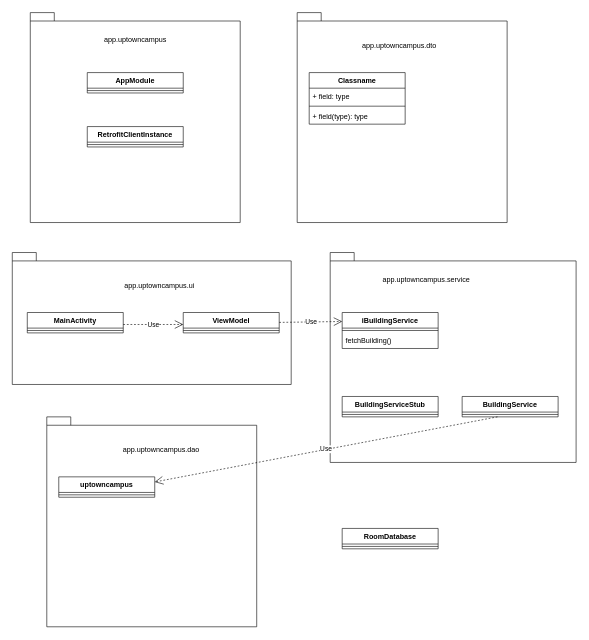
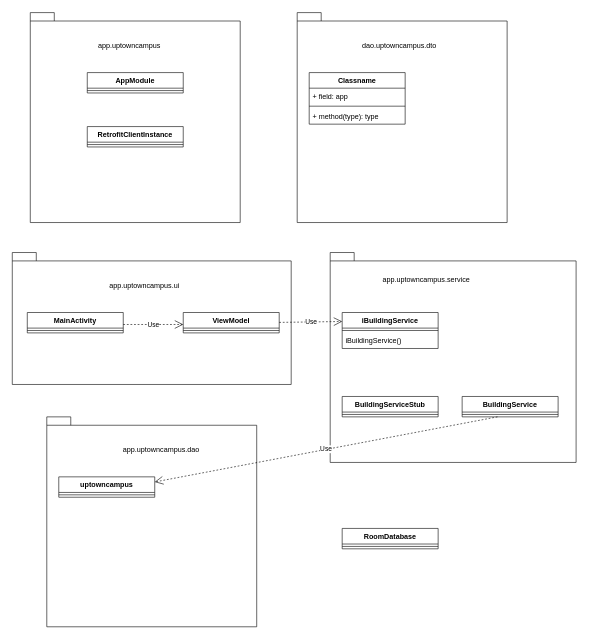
(135, 39) -> (129, 45)
(400, 45) -> (400, 45)
(334, 96) -> (332, 96)
(346, 116) -> (350, 116)
(159, 285) -> (144, 285)
(373, 341) -> (377, 341)
